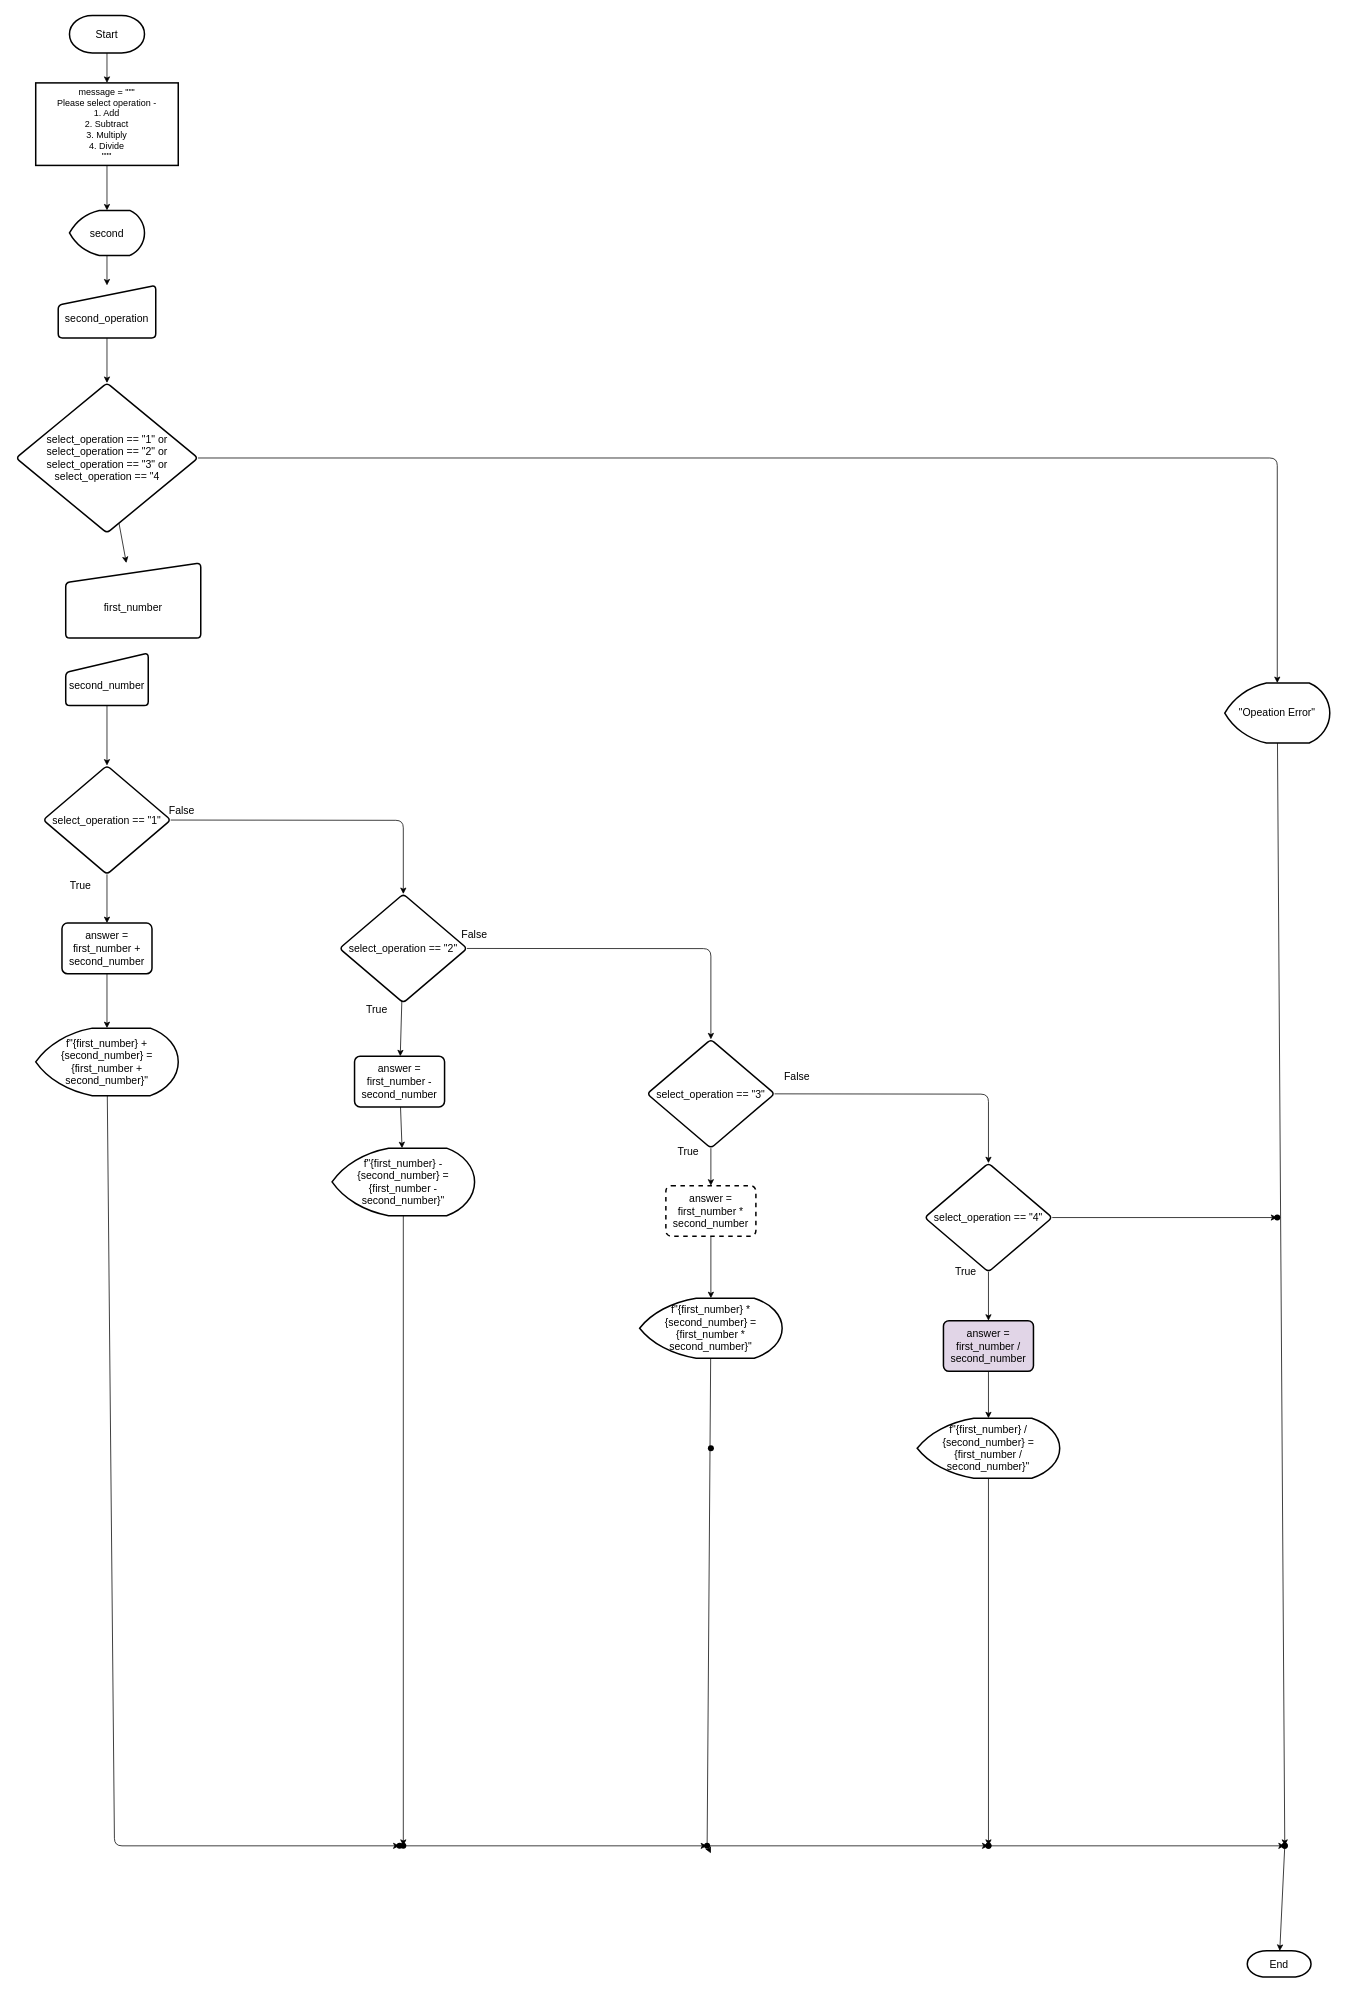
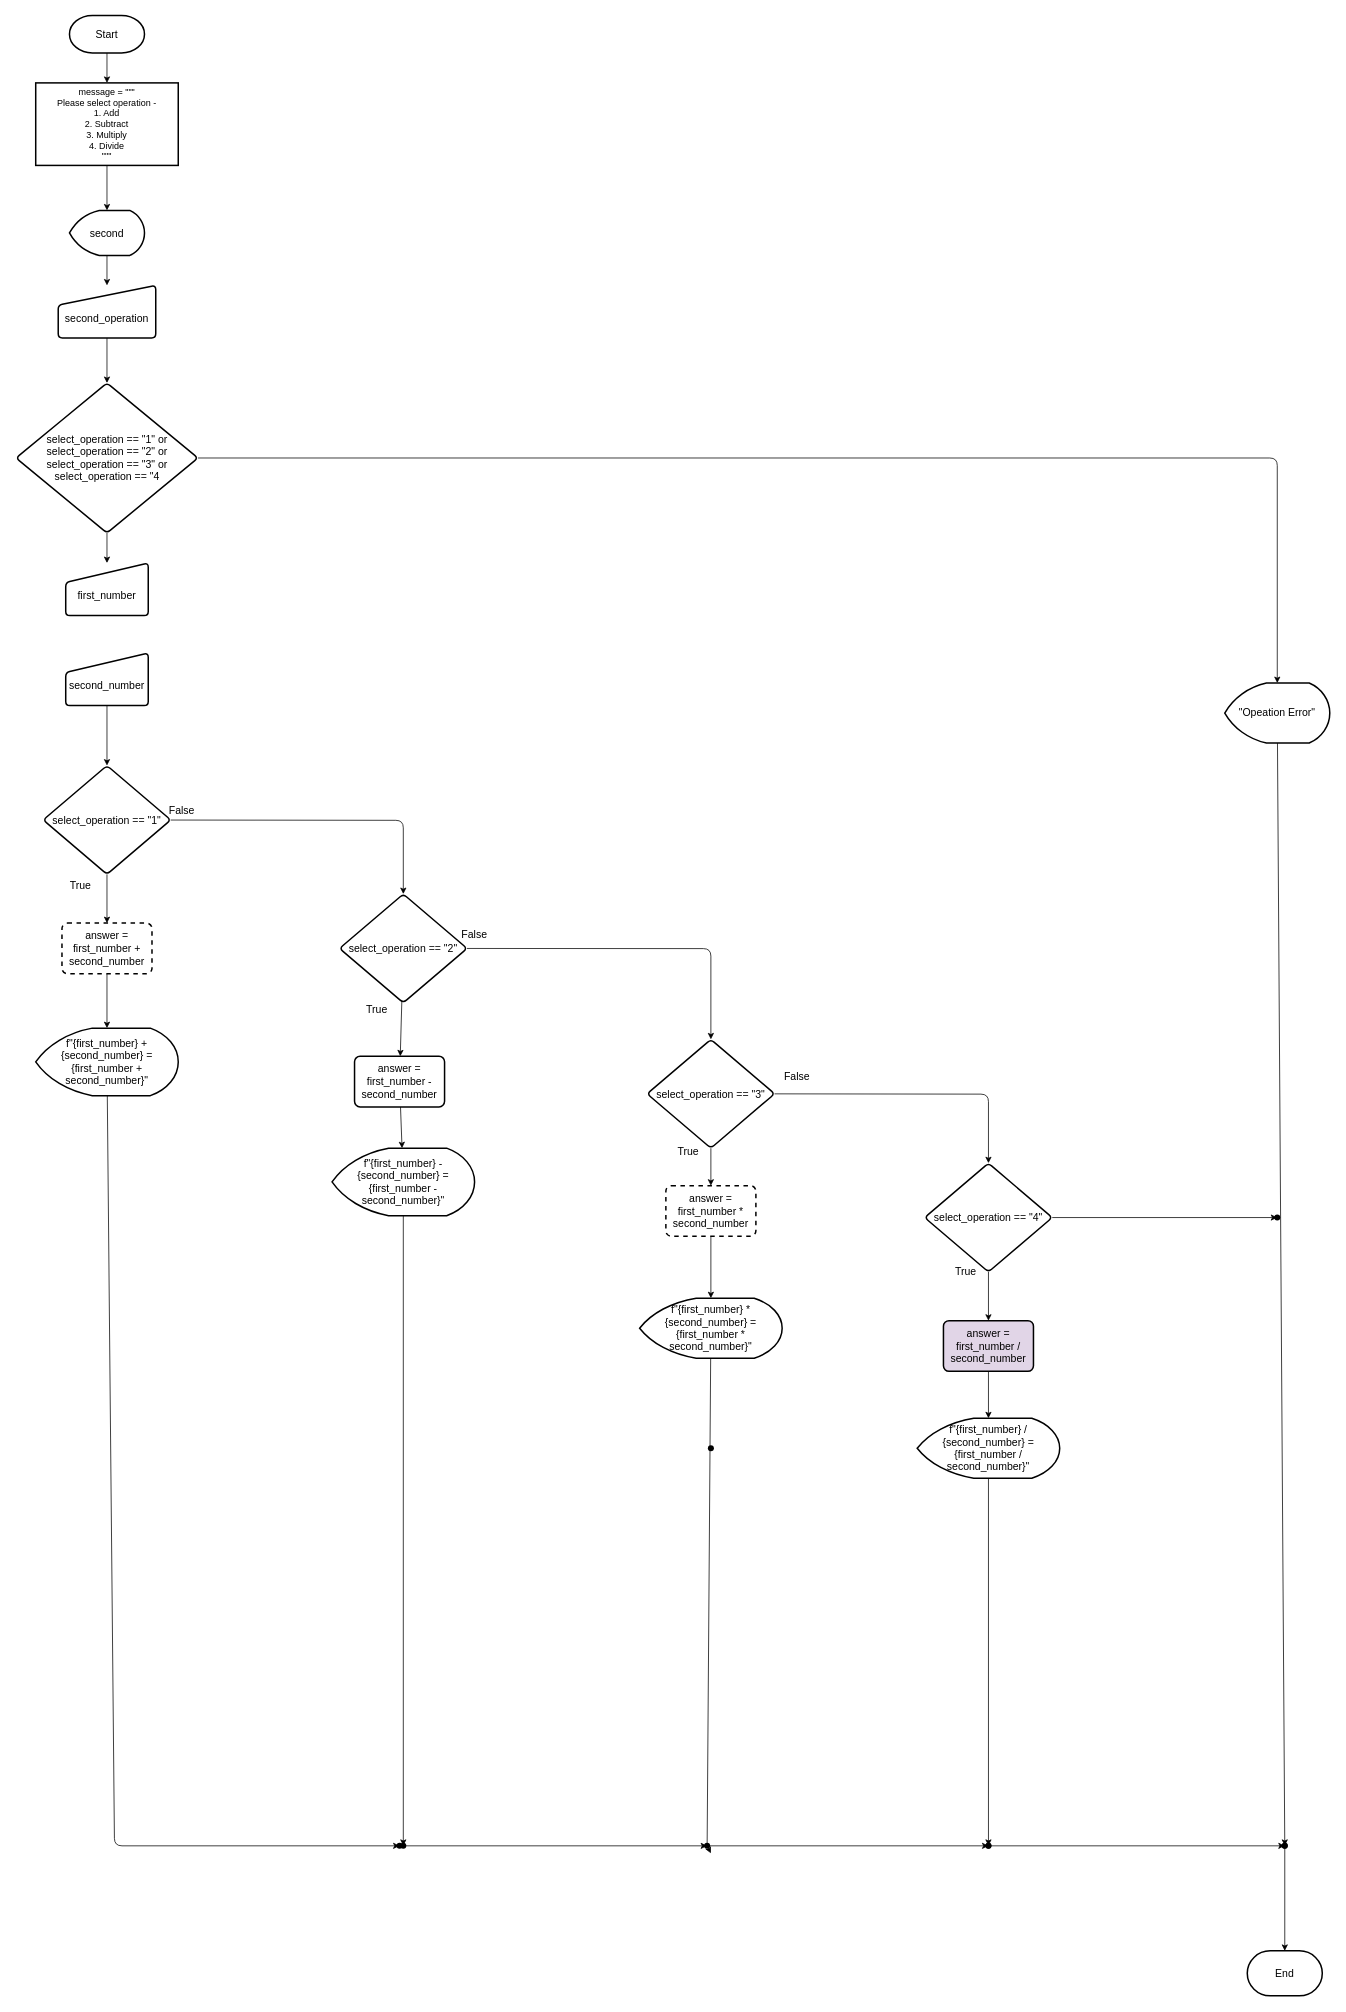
(133, 600) -> (107, 589)
(107, 948) -> (107, 948)
(1279, 1964) -> (1284, 1973)
